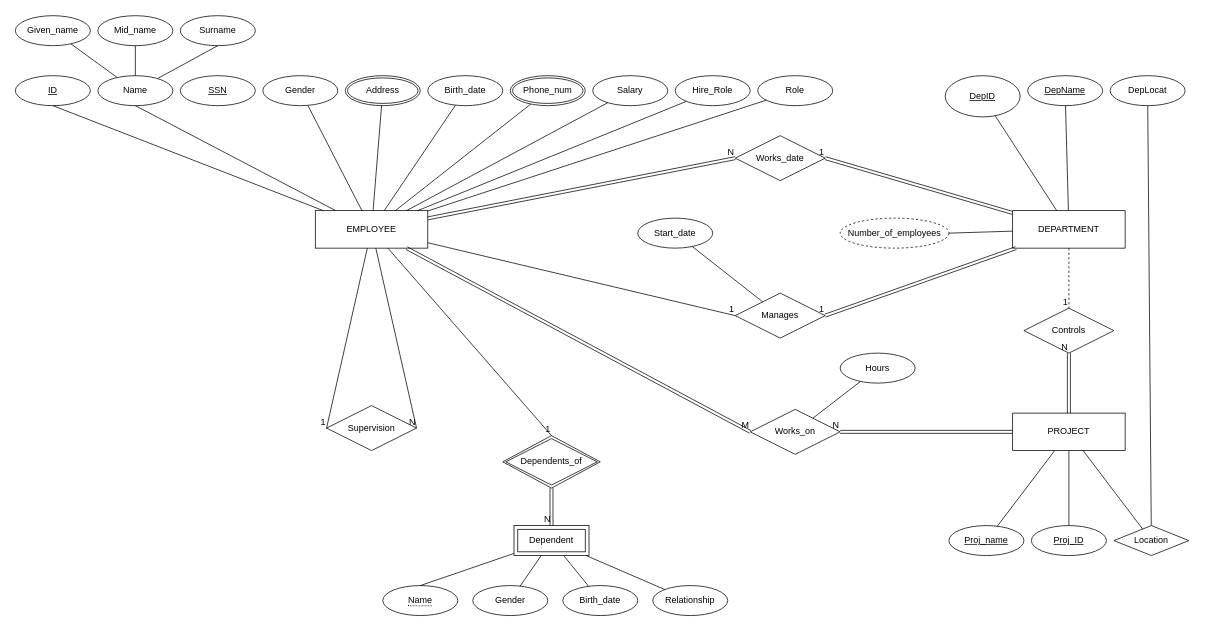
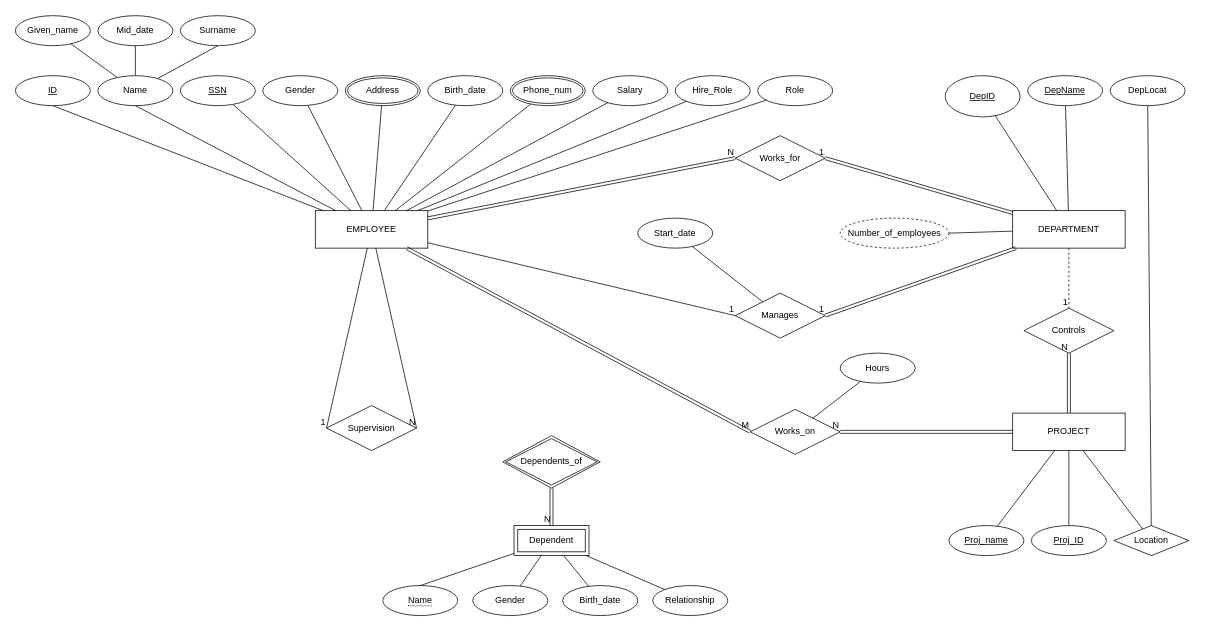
(135, 30) -> (135, 30)
none -> (292, 157)
(780, 158) -> (780, 158)
(470, 342) -> none
